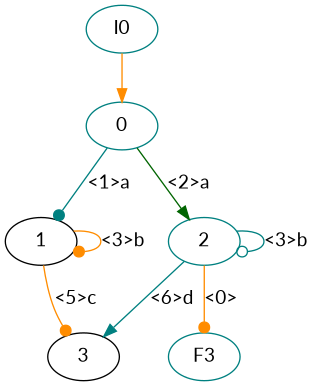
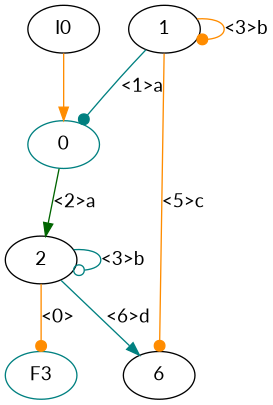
(122, 29) -> (64, 29)
(85, 179) -> (116, 82)
(204, 241) -> (41, 260)
(84, 357) -> (159, 375)
